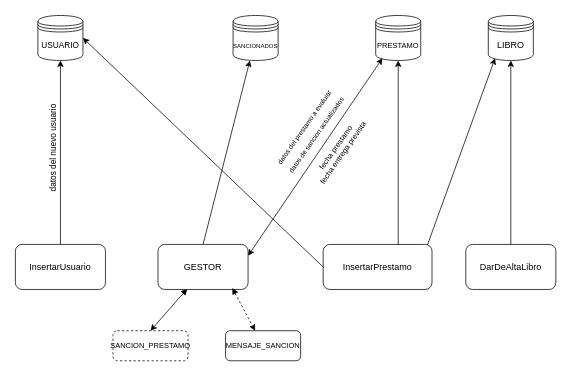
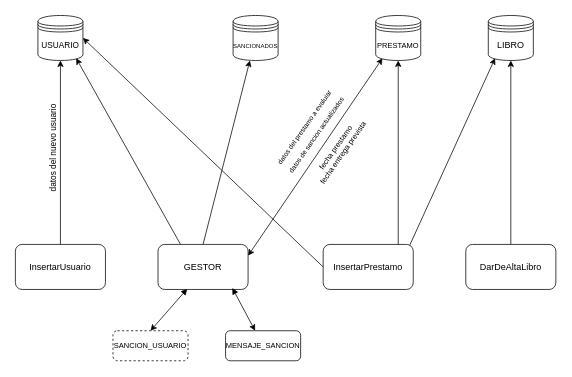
none -> (129, 153)
(377, 267) -> (368, 267)
(244, 309) -> (244, 309)
(150, 345) -> (150, 345)
